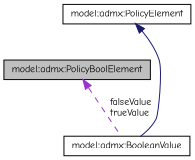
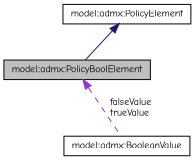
(160, 85) -> (99, 46)
